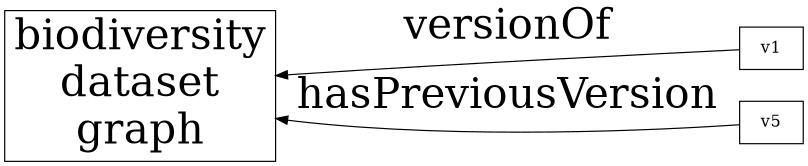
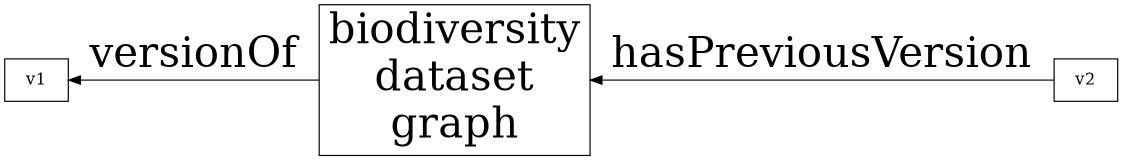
(513, 61) -> (200, 80)
(771, 122) -> (1086, 80)
